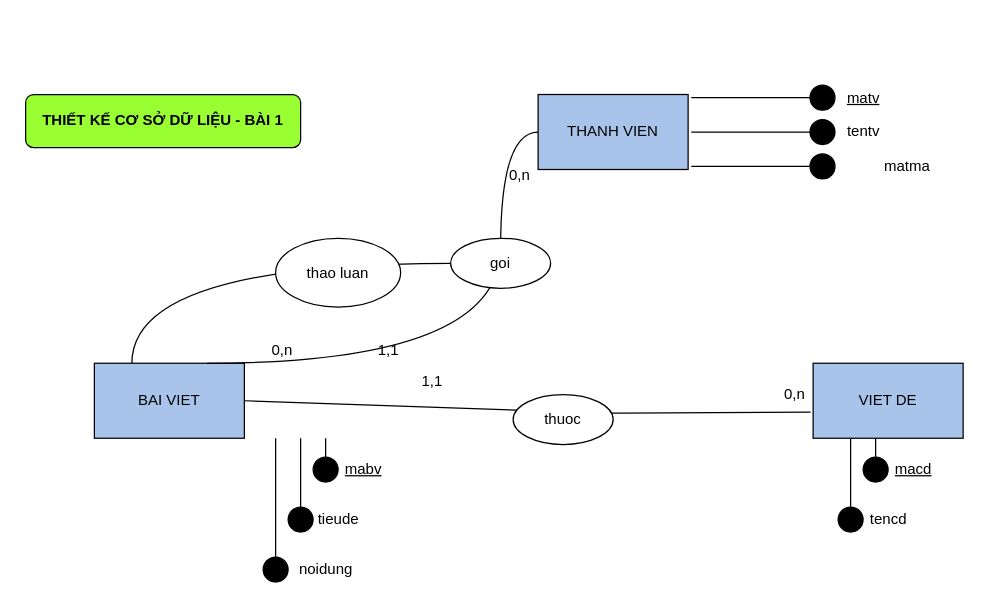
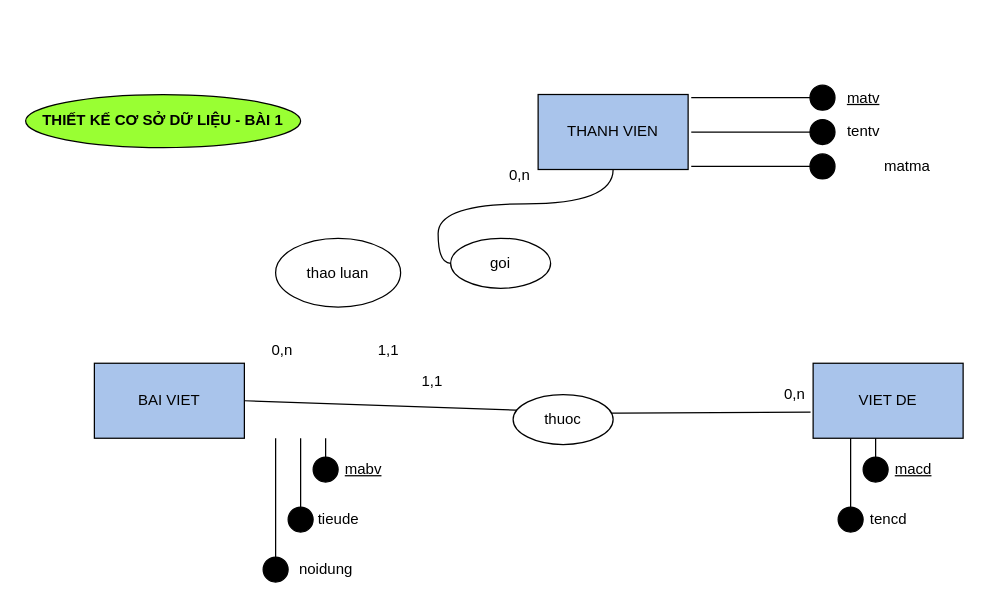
(163, 121) -> (163, 121)
(189, 297) -> (511, 204)
(373, 349) -> none
